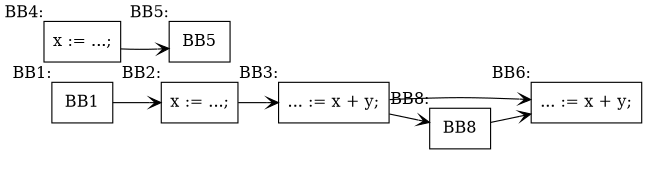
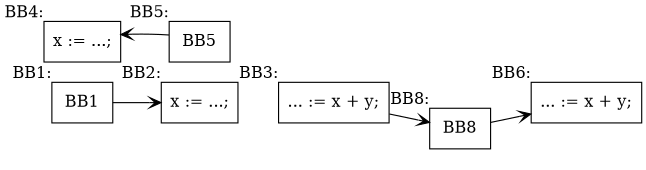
(139, 49) -> (151, 34)
(454, 98) -> none
(253, 103) -> none
